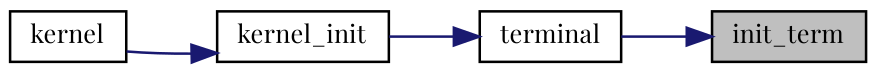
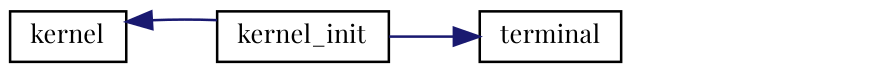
(789, 37) -> none
(159, 53) -> (184, 20)
